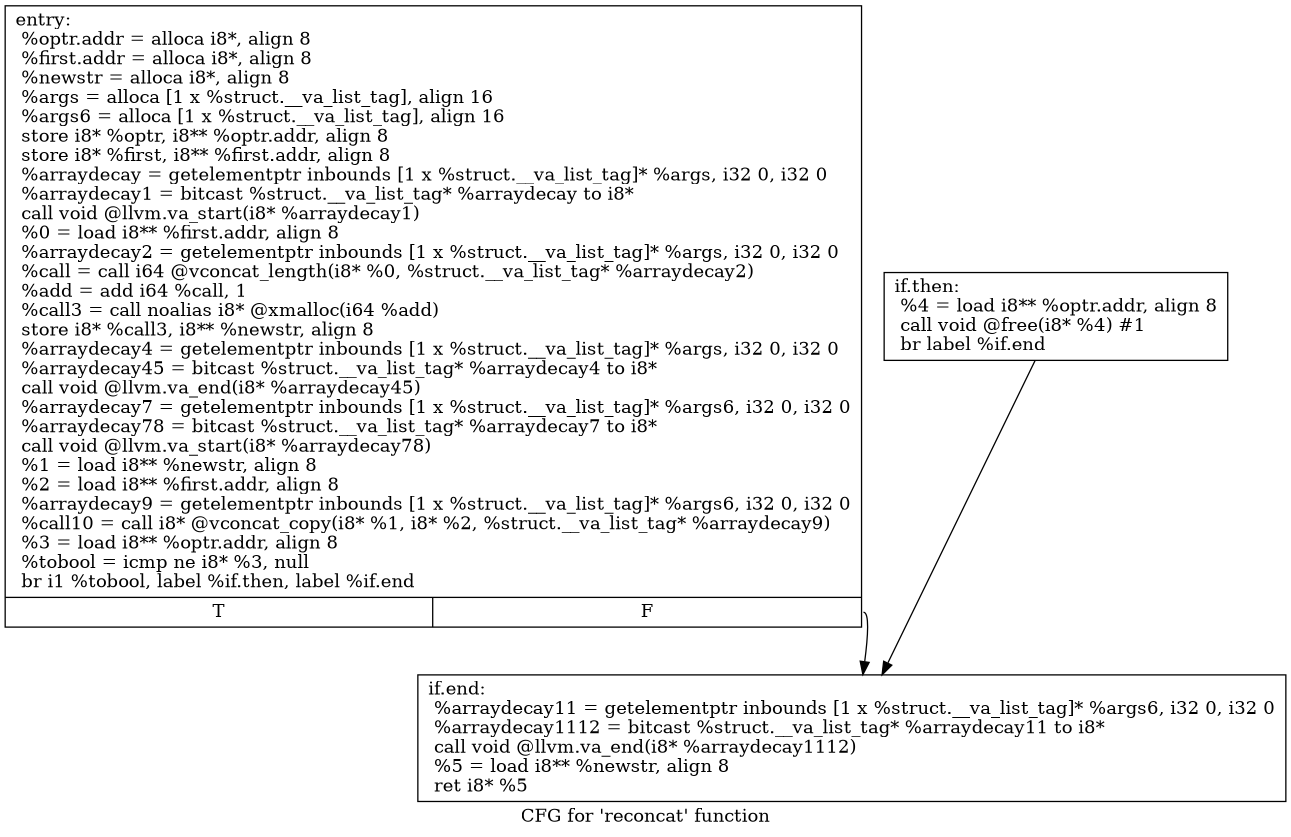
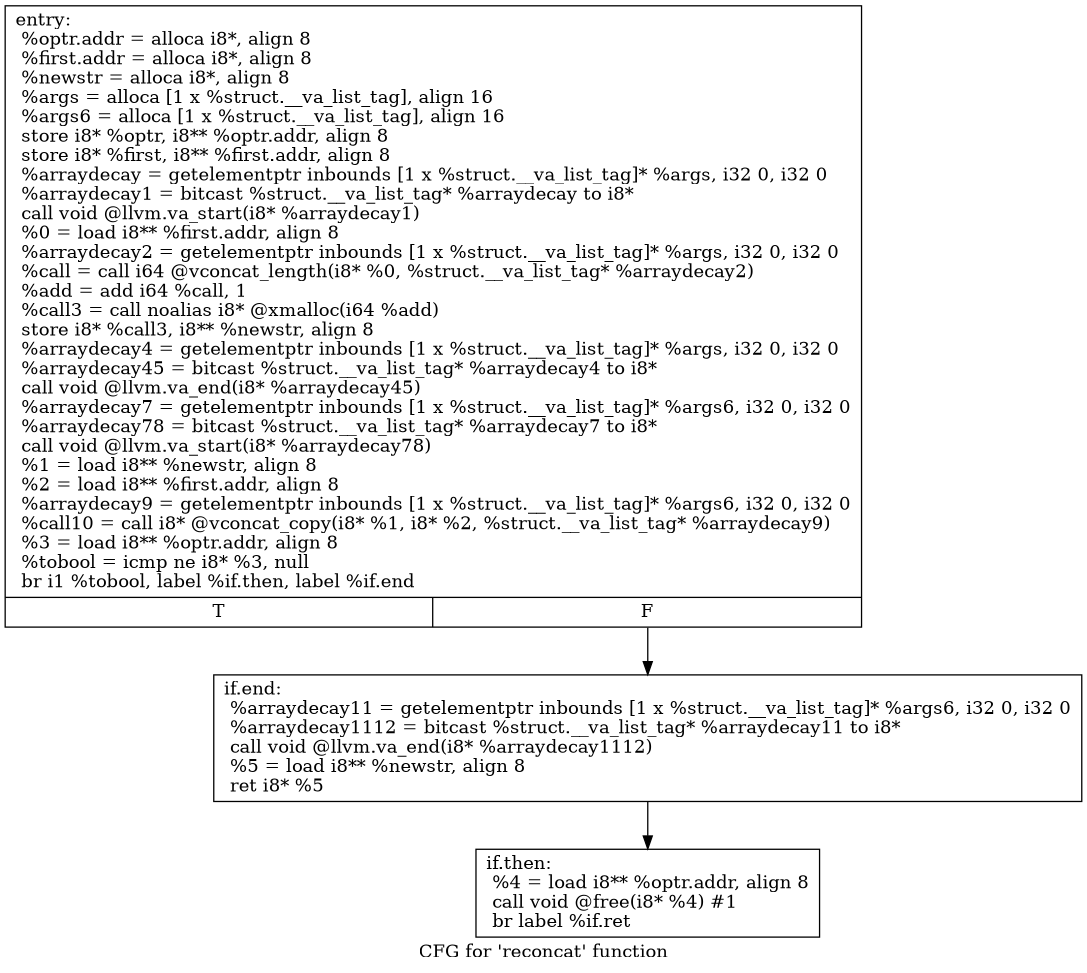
(971, 345) -> (559, 922)
(961, 512) -> (648, 819)
